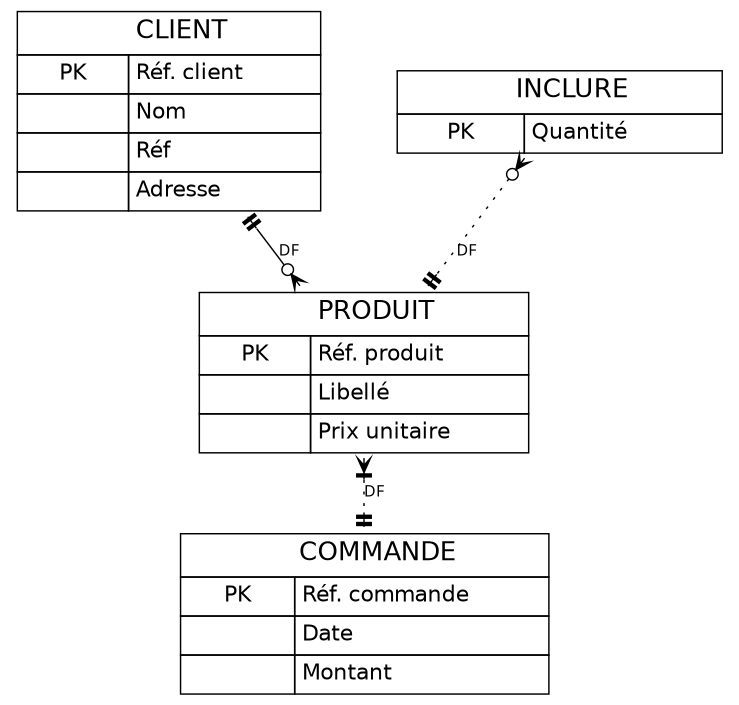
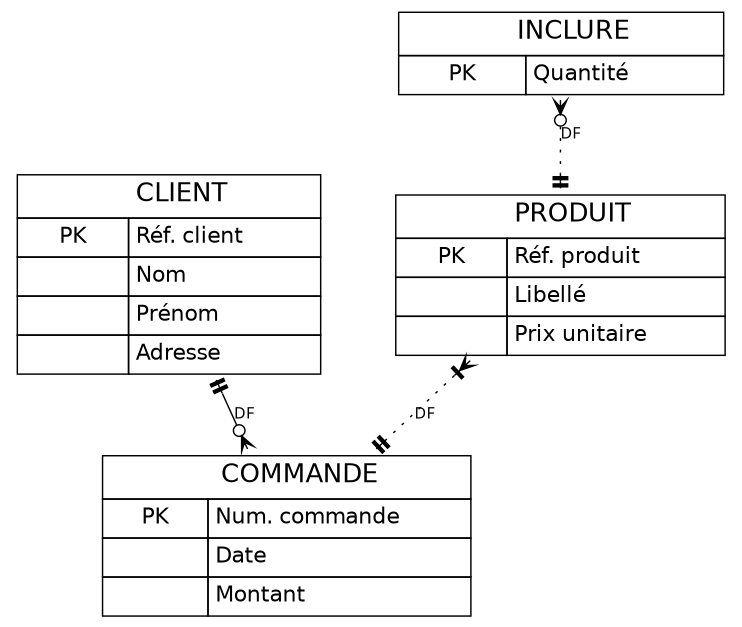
(154, 151) -> (178, 314)
(270, 247) -> (230, 409)
(386, 595) -> (308, 517)
